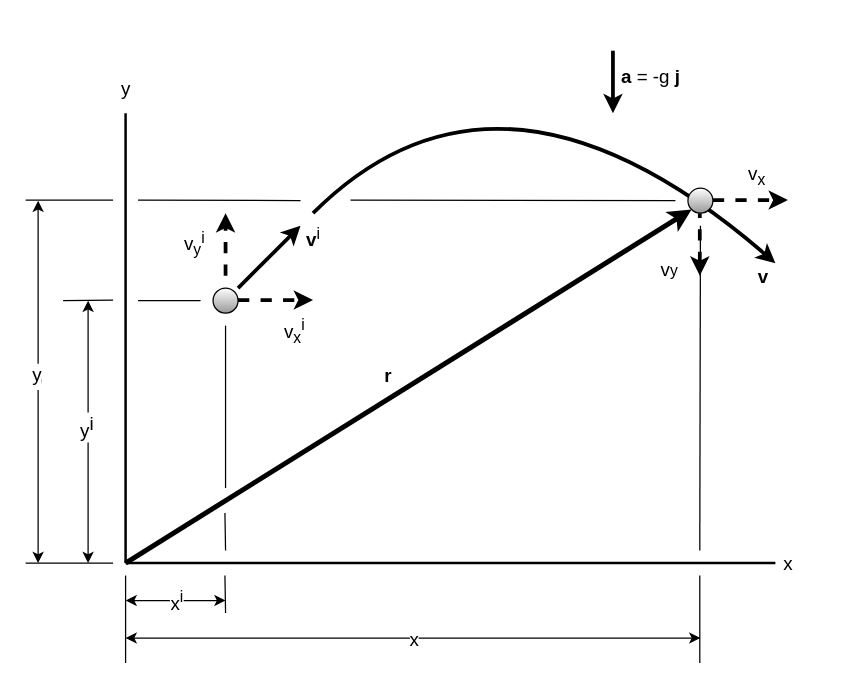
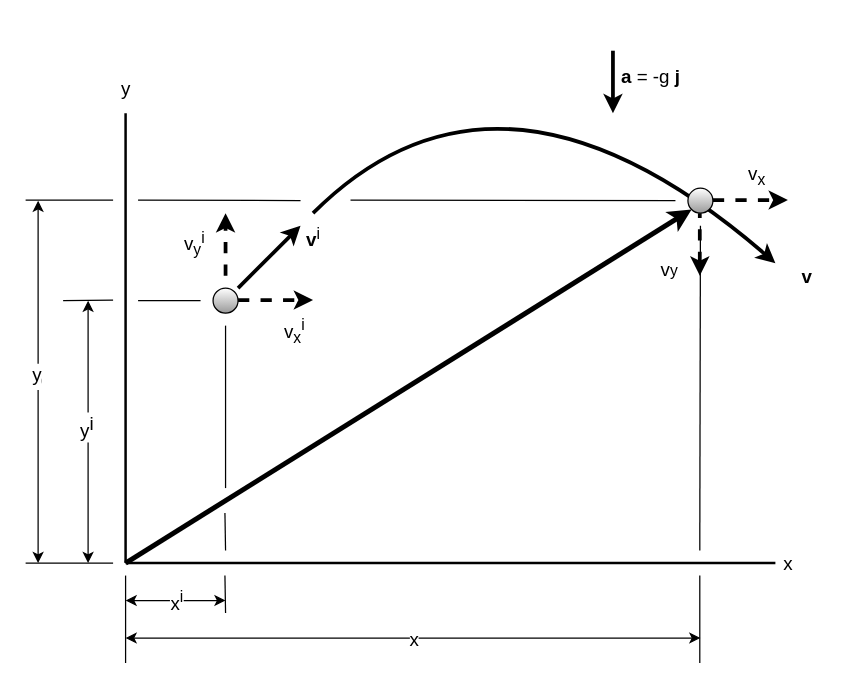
(763, 276) -> (807, 276)
(388, 376) -> none
